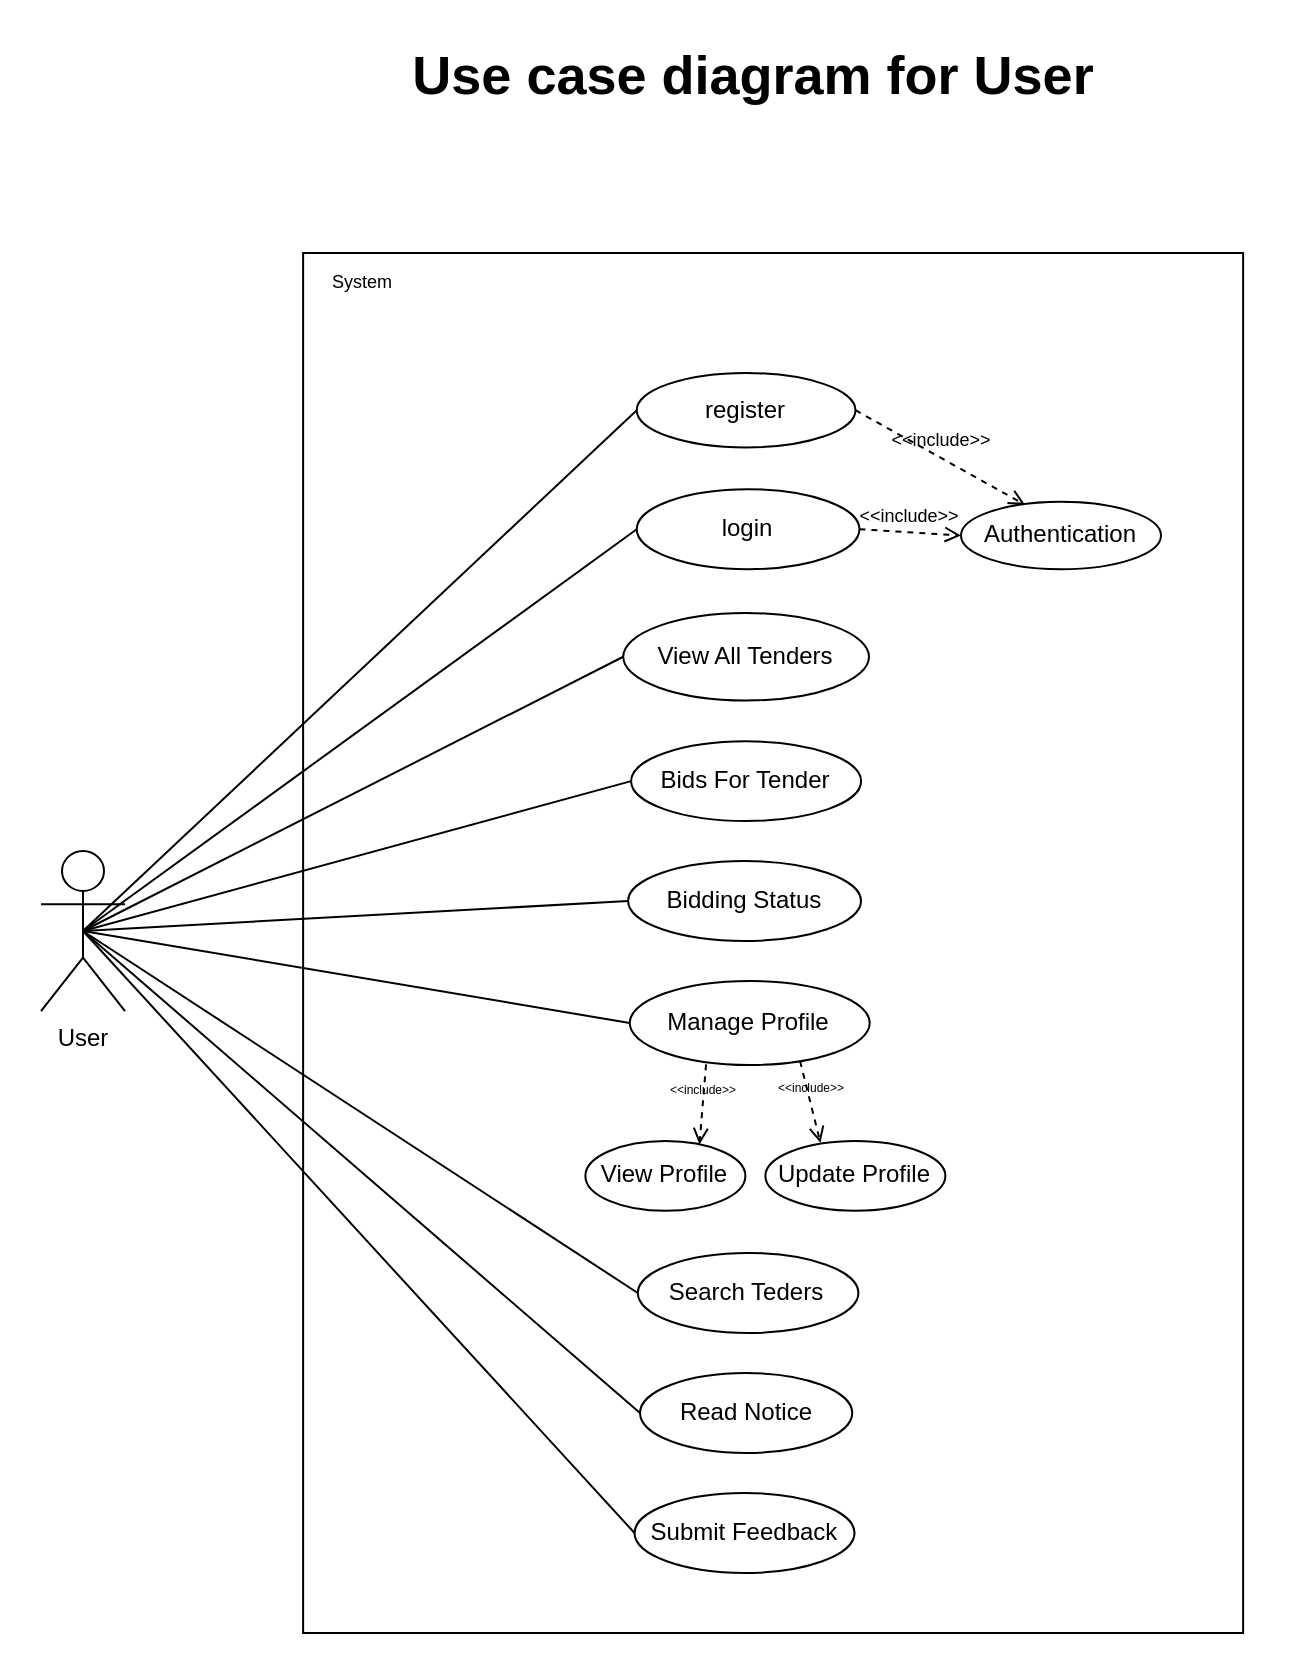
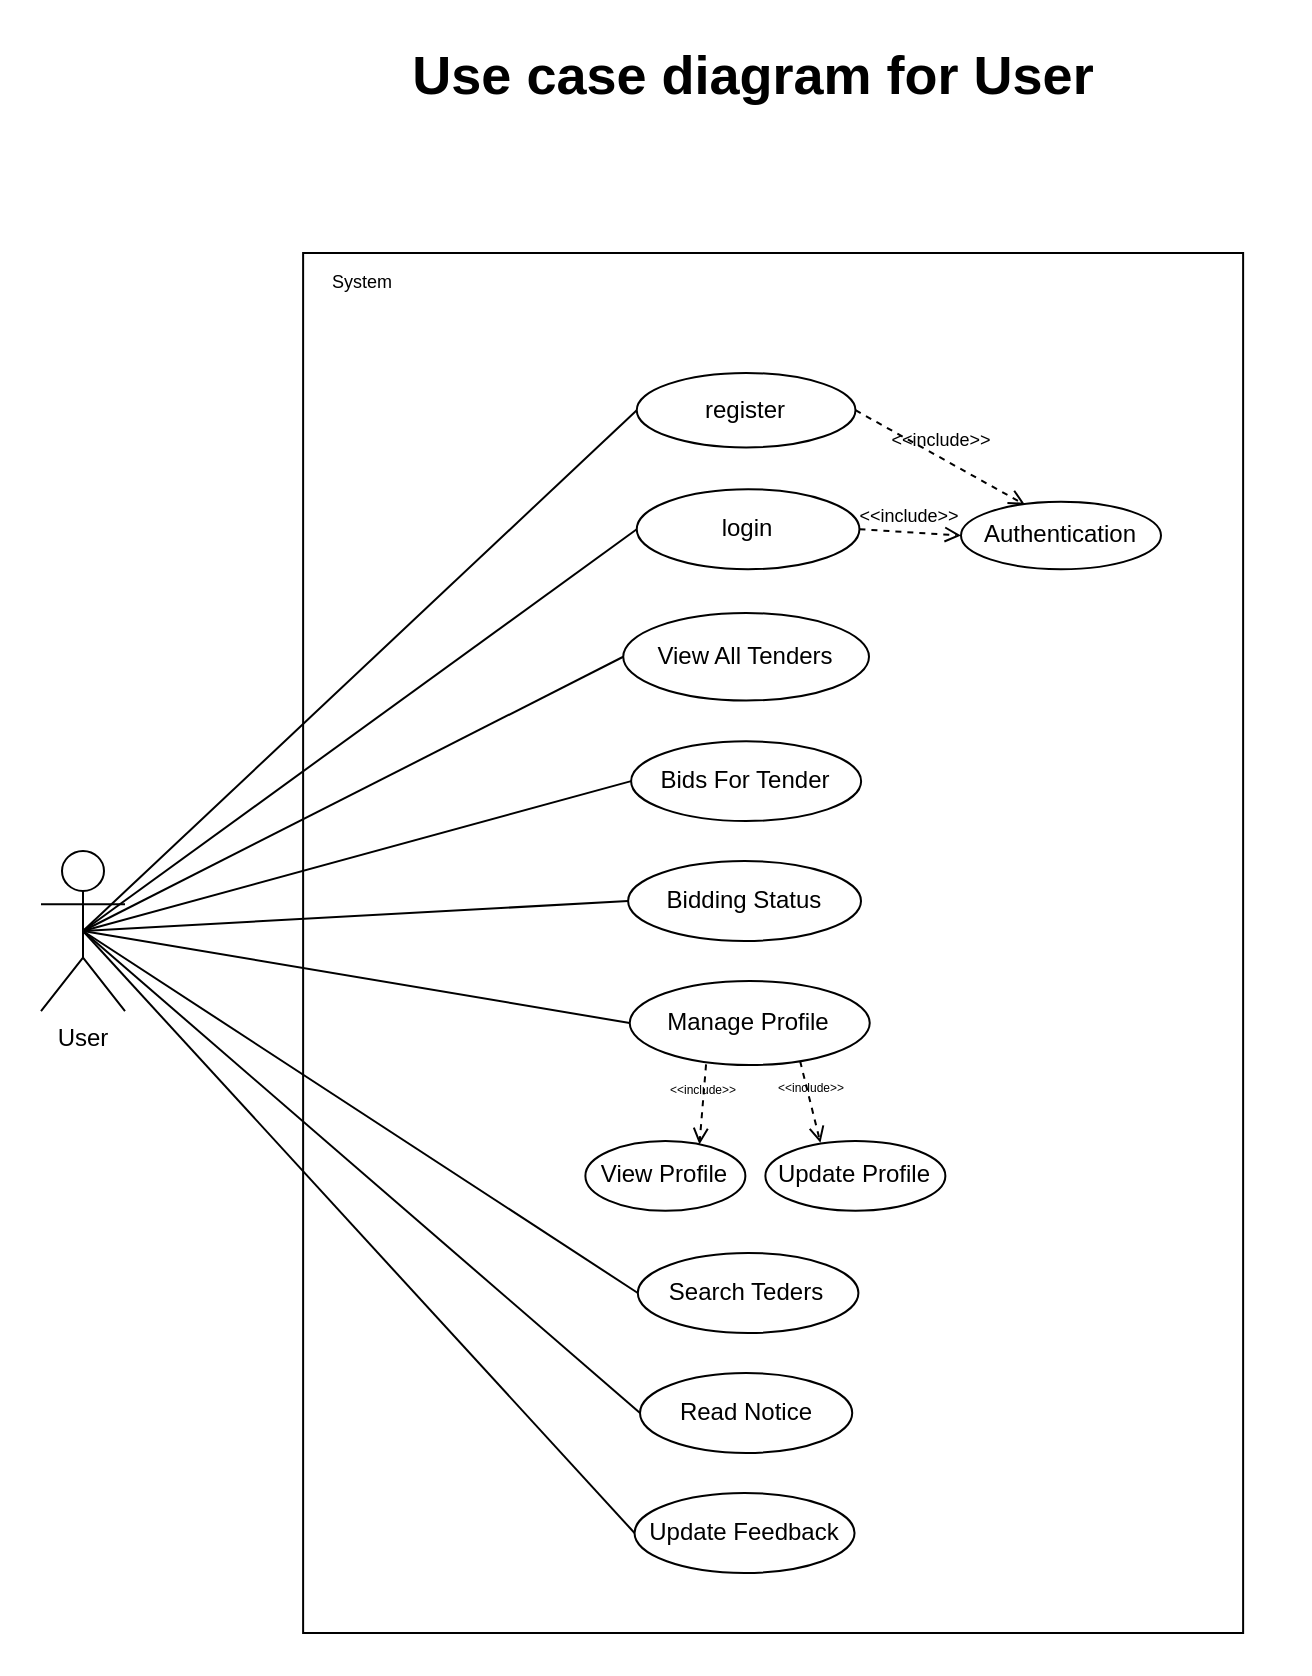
(745, 1533) -> (745, 1533)
